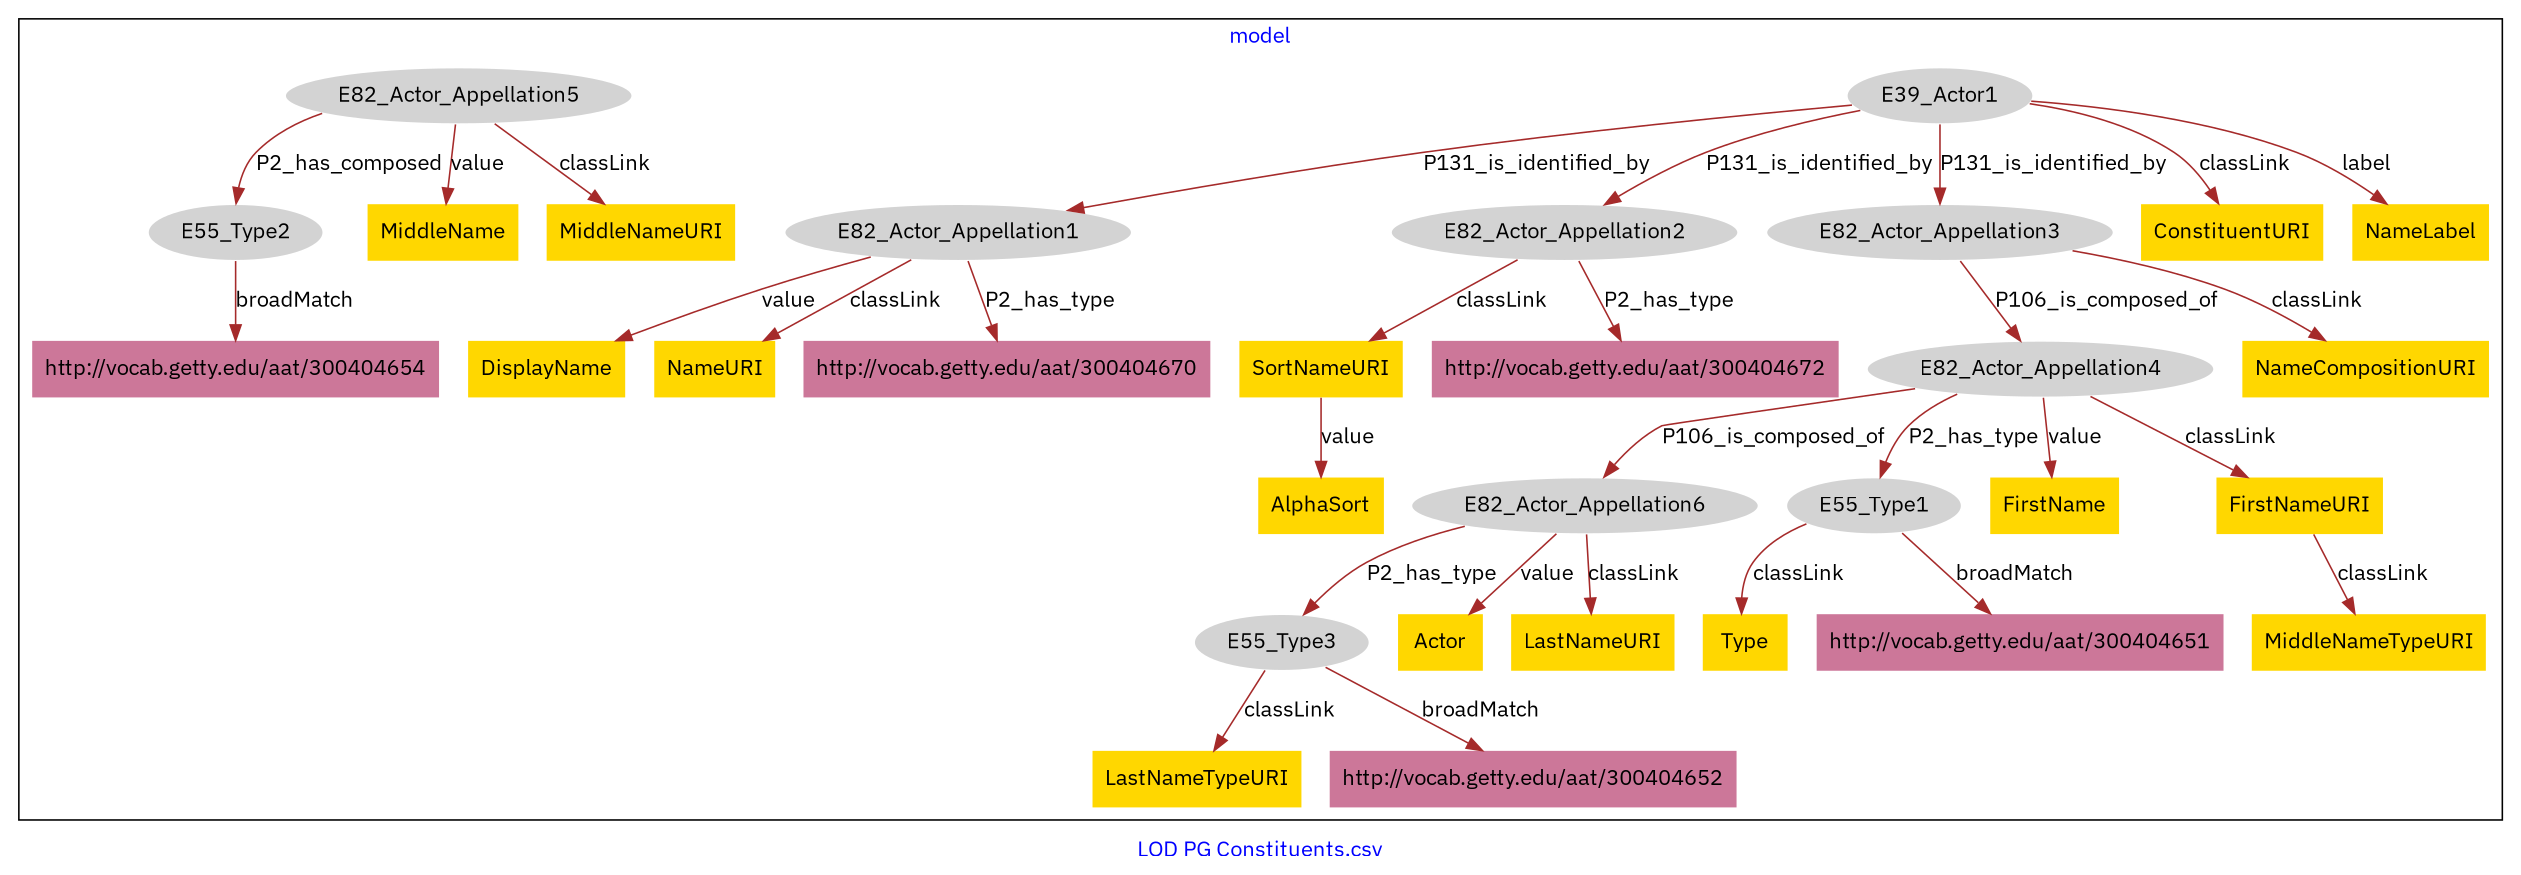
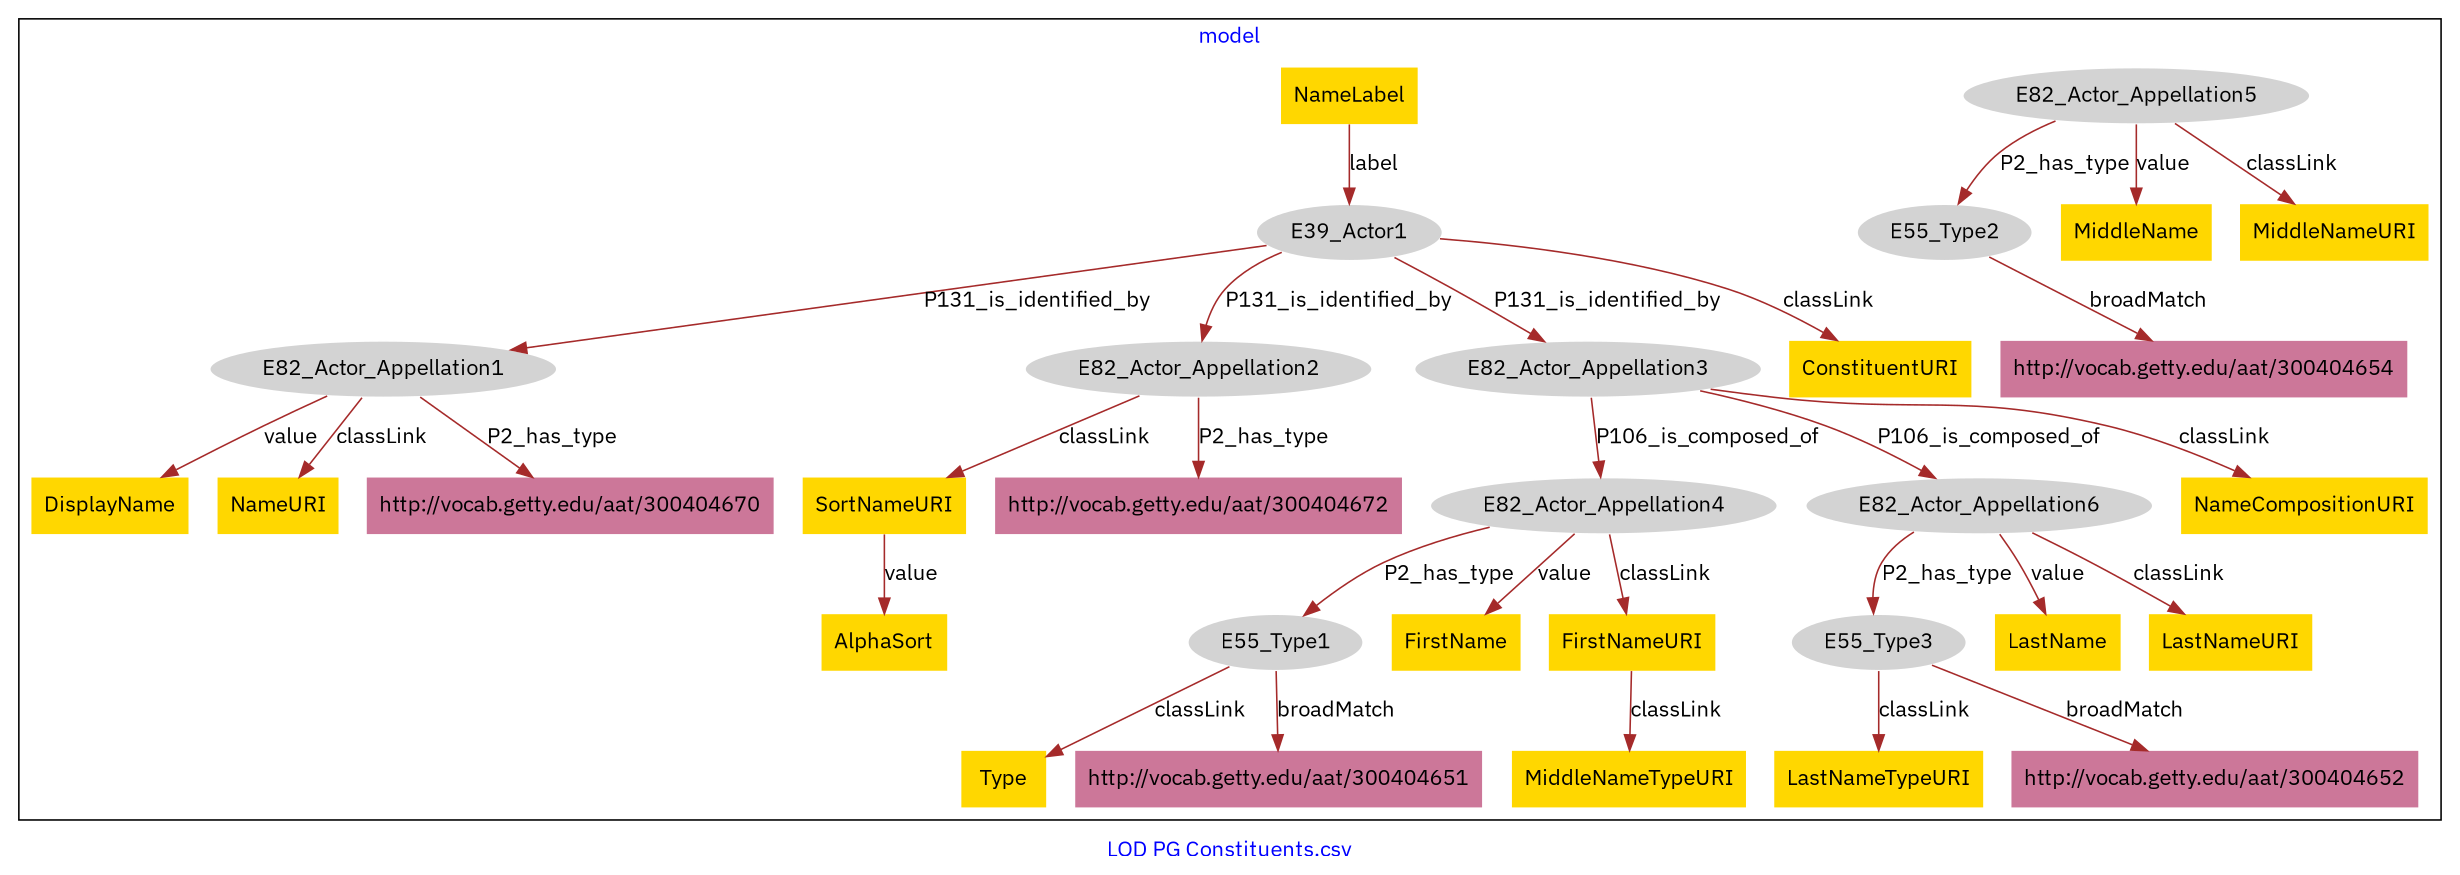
(2209, 127) -> (1349, 156)
(350, 164) -> (2065, 164)
(1758, 411) -> (1814, 422)
(1440, 642) -> (2058, 642)
